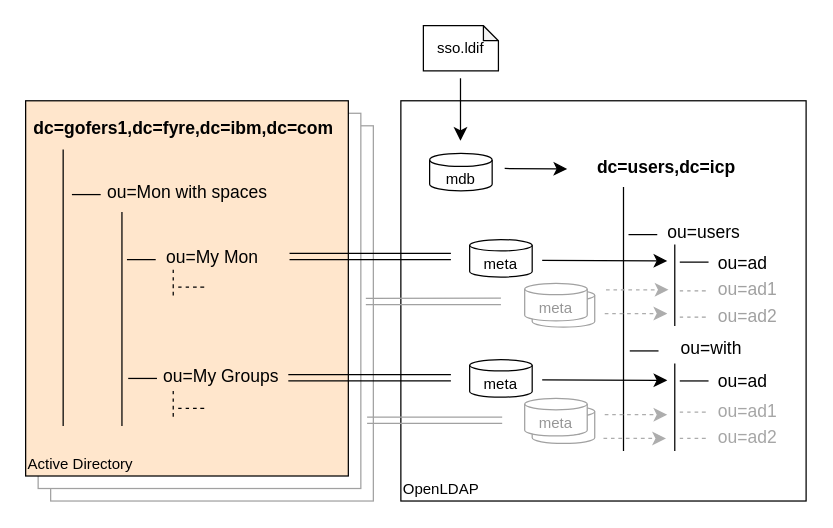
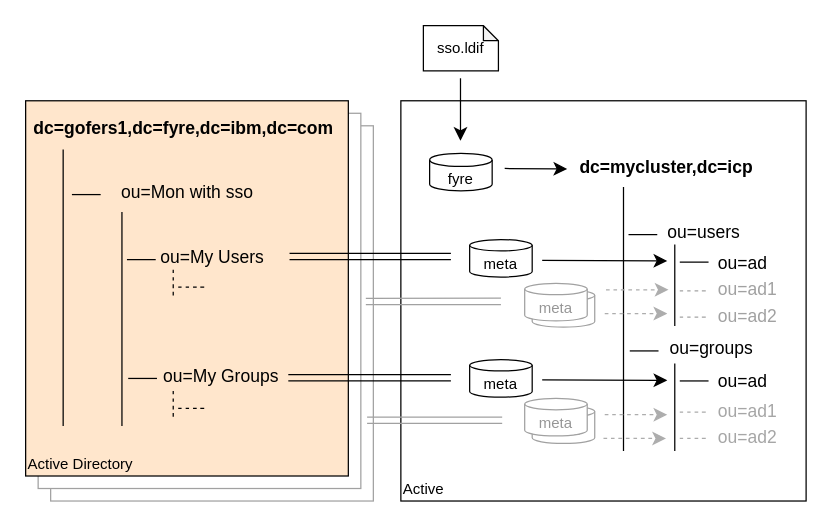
(666, 167) -> (666, 167)
(461, 178) -> (461, 178)
(188, 192) -> (188, 192)
(213, 257) -> (213, 257)
(711, 348) -> (711, 348)
(437, 488) -> (426, 488)
